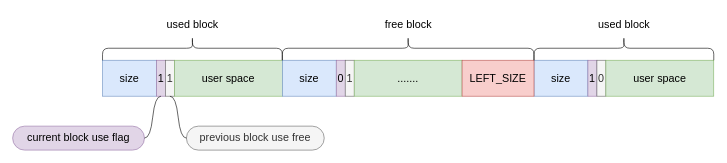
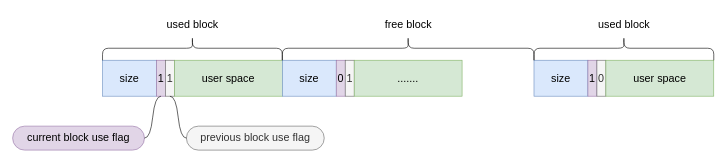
(498, 78) -> none
(255, 138) -> (255, 138)
